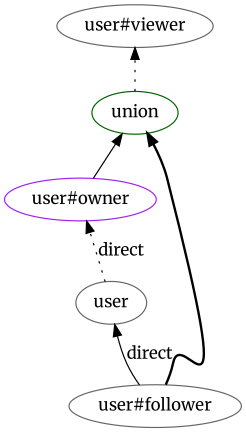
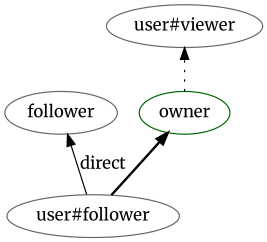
(135, 113) -> (185, 113)
(80, 200) -> none
(111, 303) -> (61, 113)
